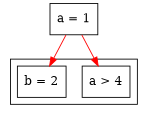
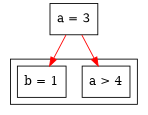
(74, 19) -> (74, 19)
(42, 82) -> (42, 82)
